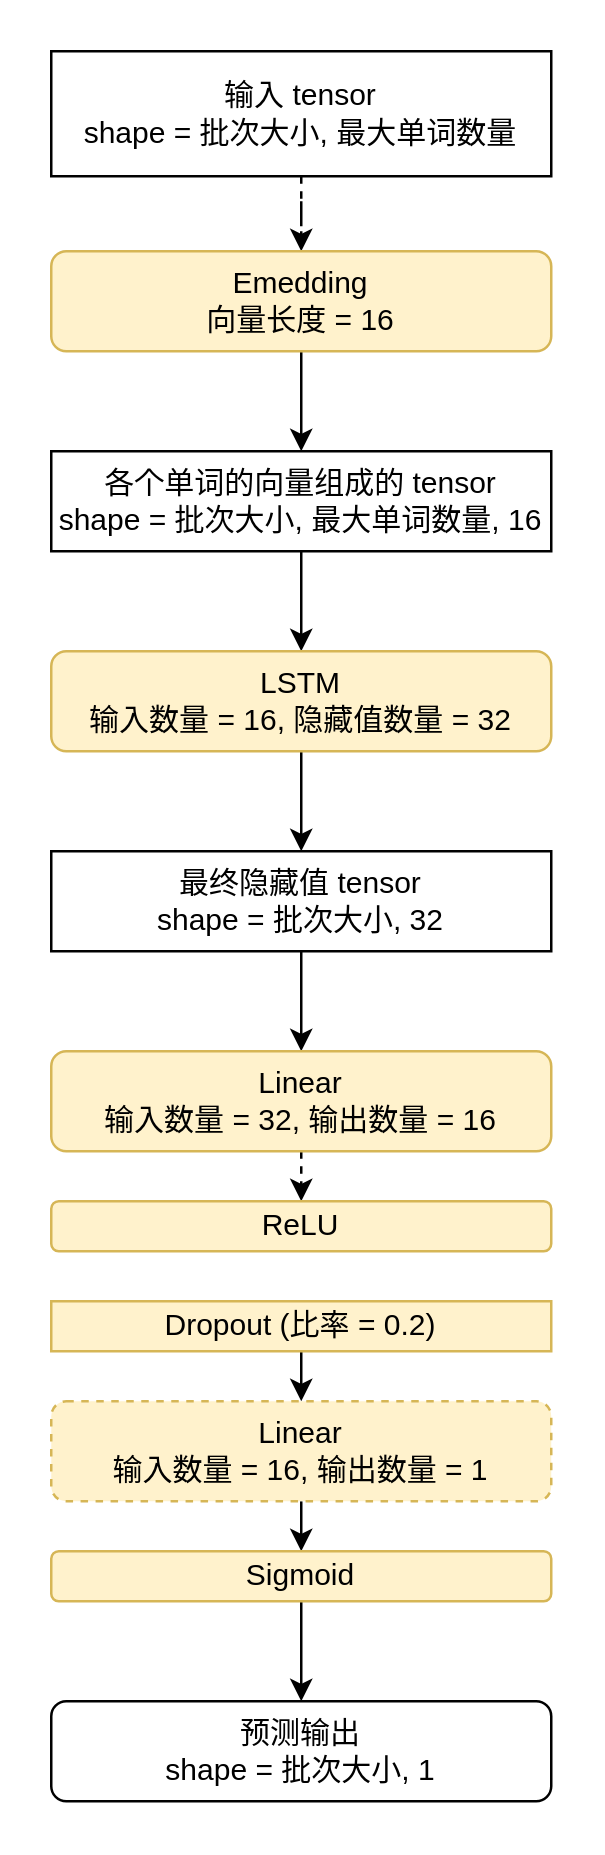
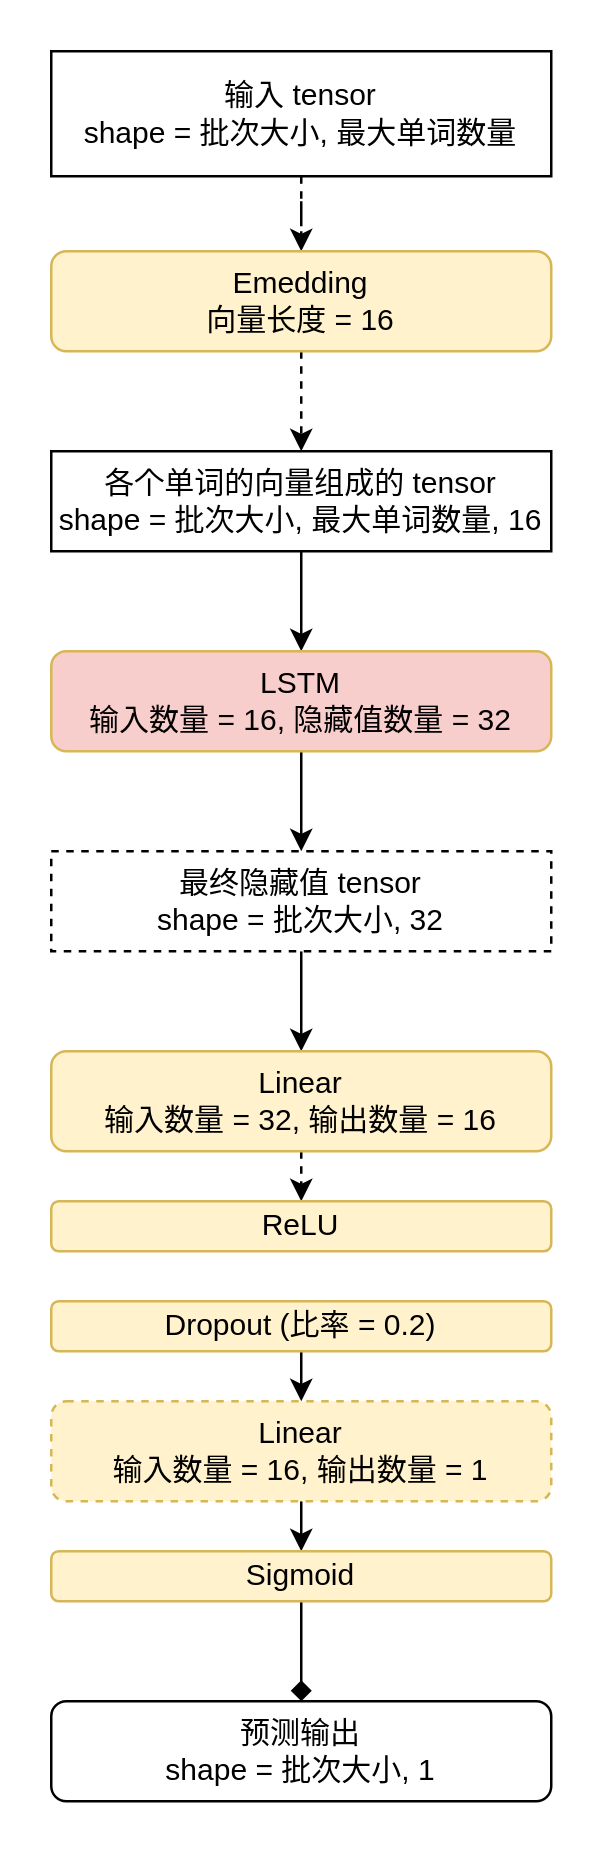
(301, 392) -> (301, 392)
(301, 701) -> (301, 701)
(301, 901) -> (301, 901)
(301, 1326) -> (301, 1326)
(301, 1682) -> (301, 1681)
